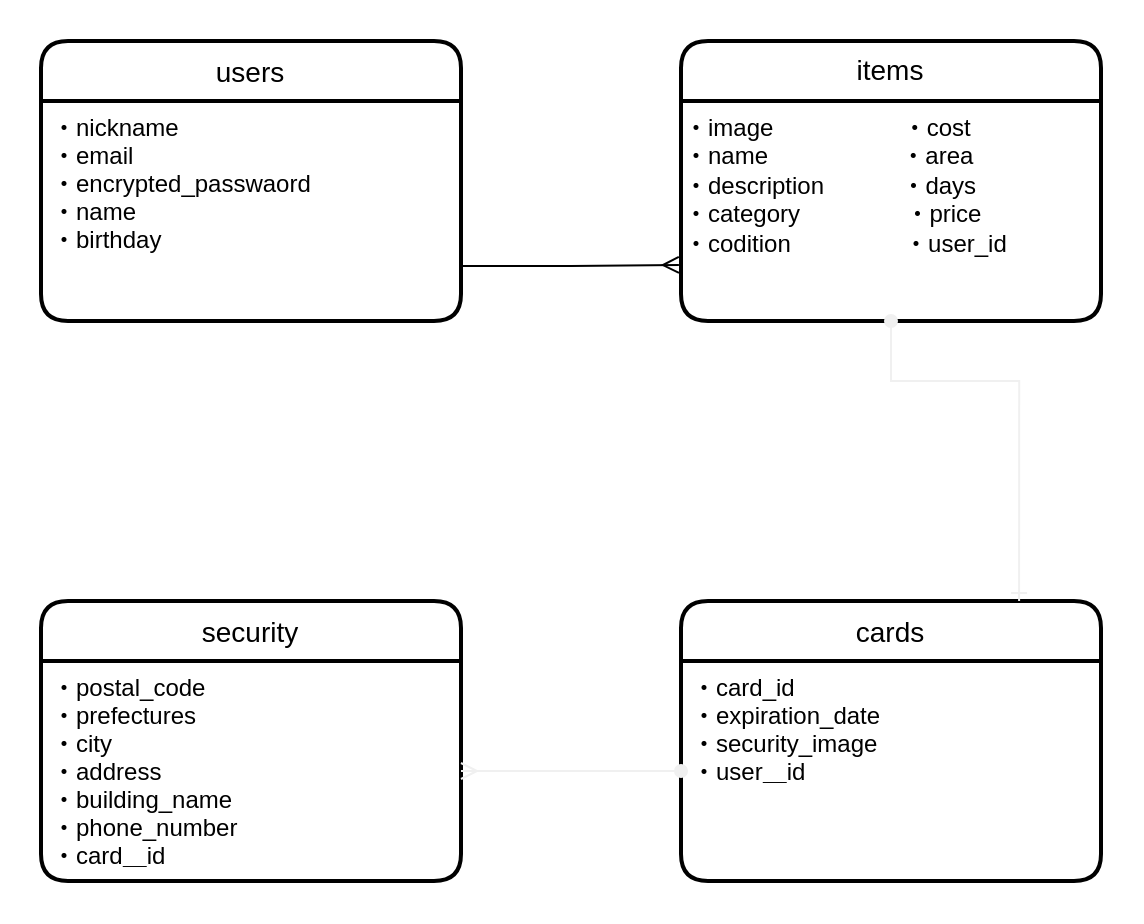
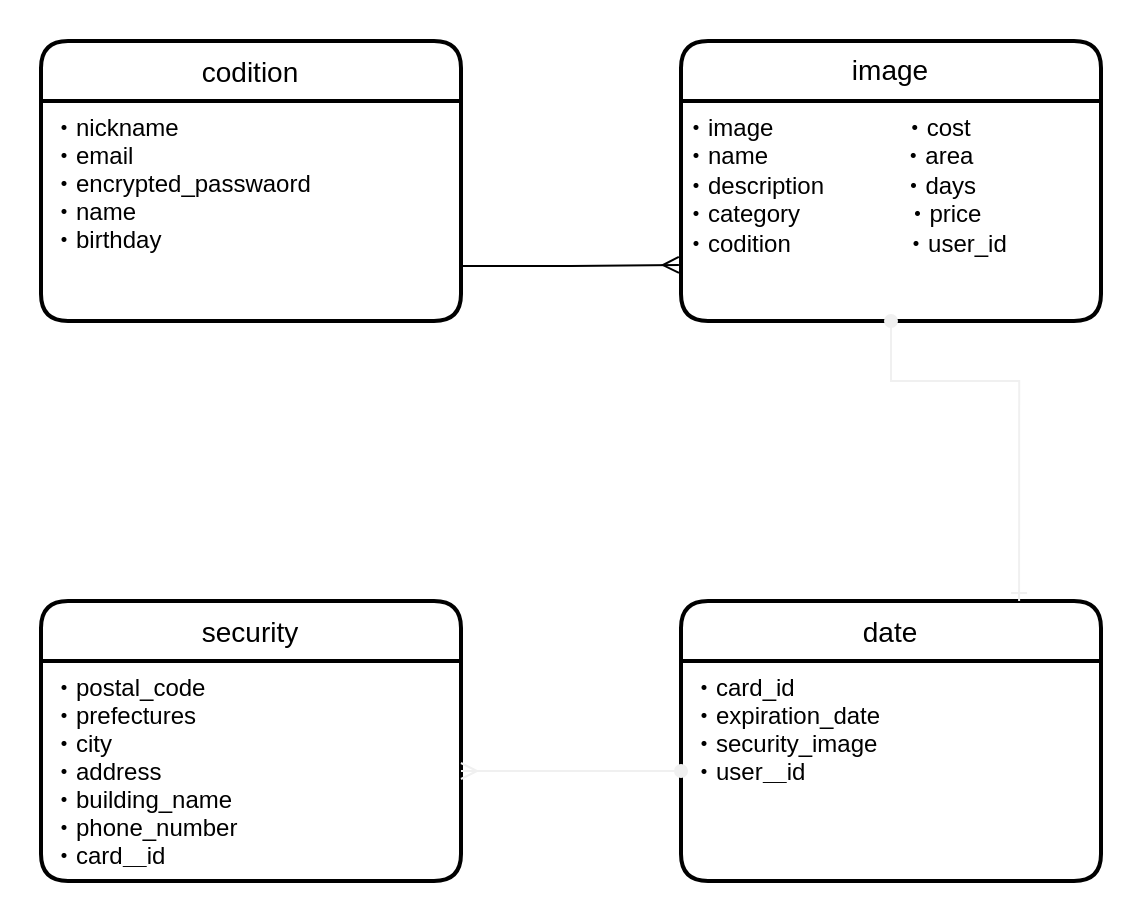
(890, 71) -> (890, 71)
(250, 73) -> (250, 73)
(890, 633) -> (890, 633)
